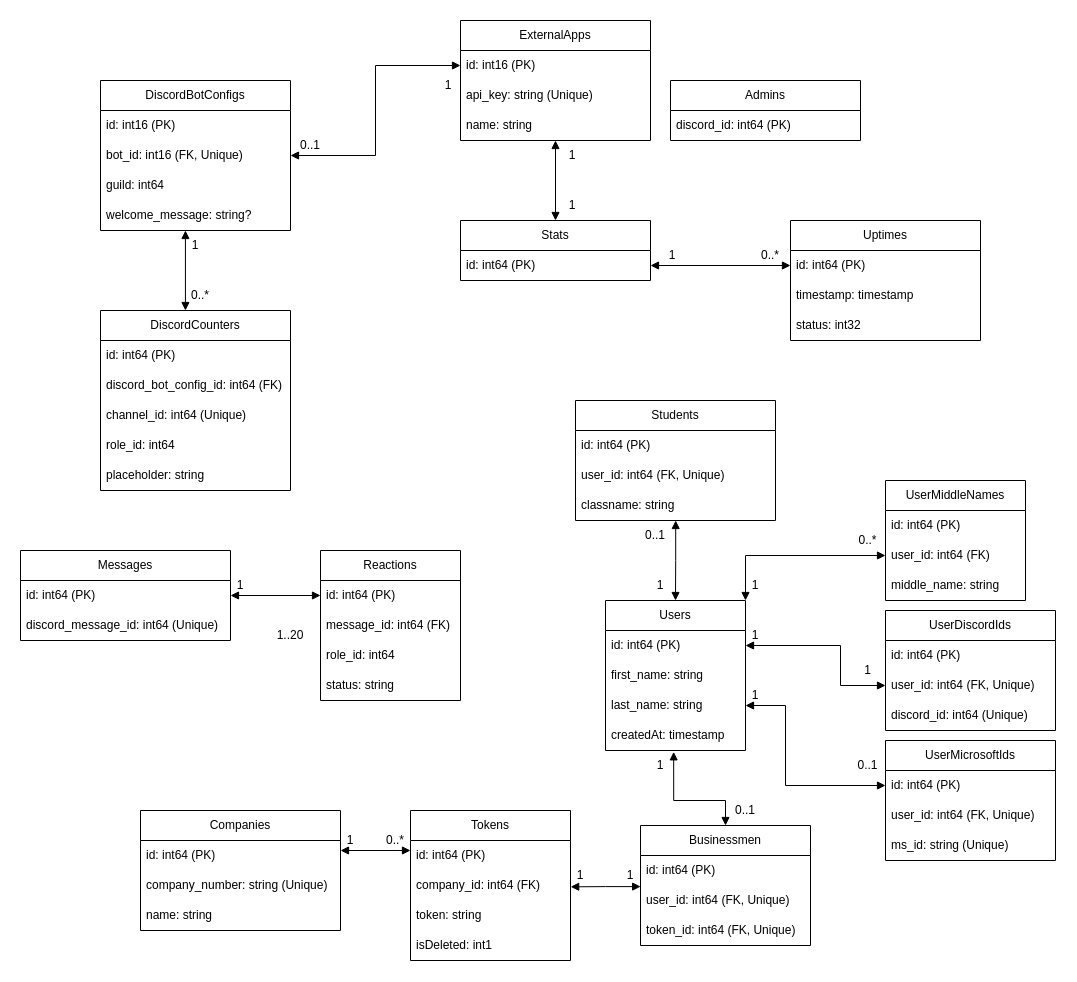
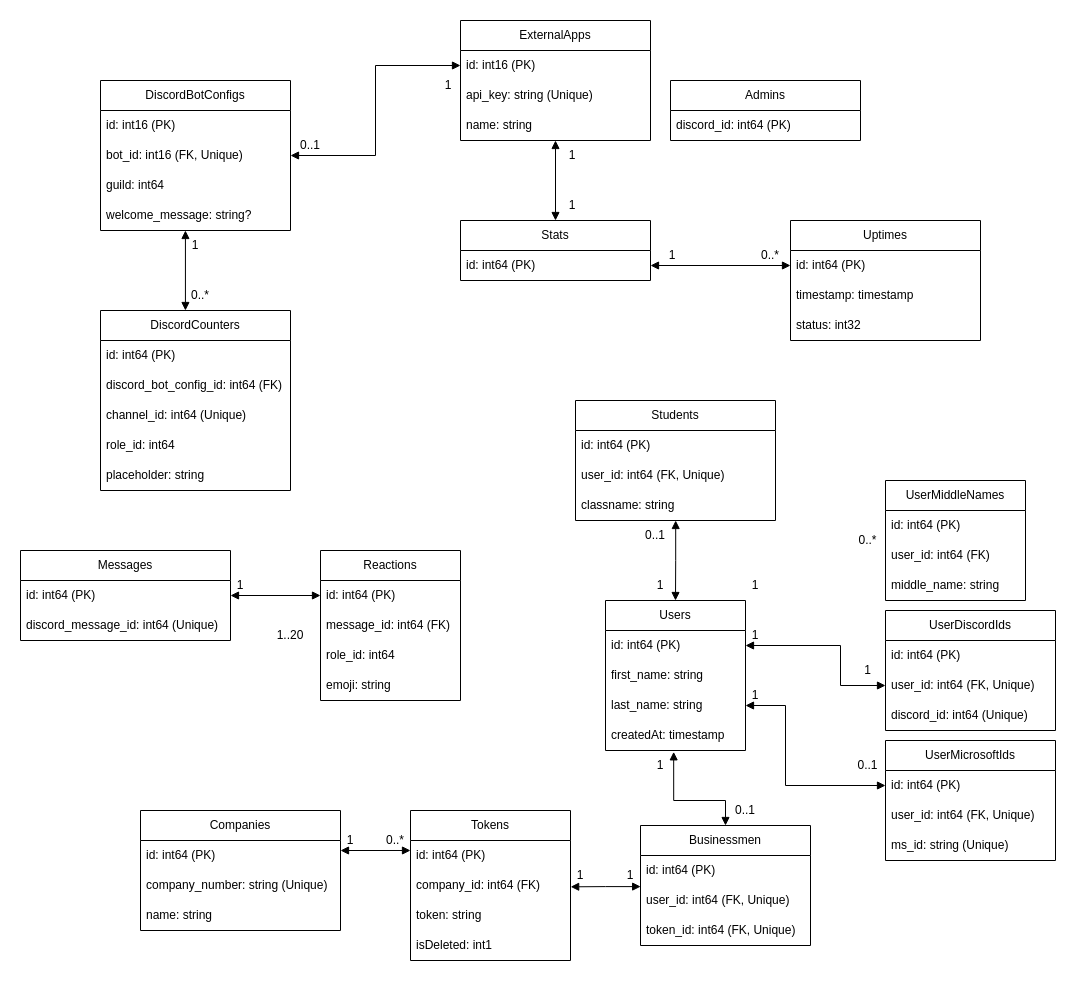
(794, 556) -> none
(369, 686) -> (364, 686)
